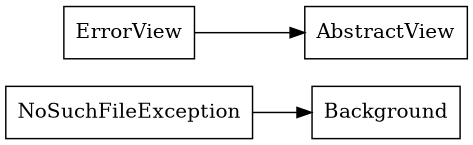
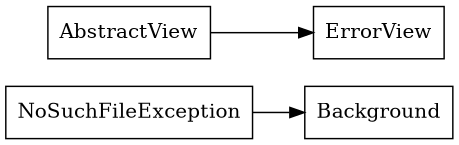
(242, 33) -> (255, 33)
